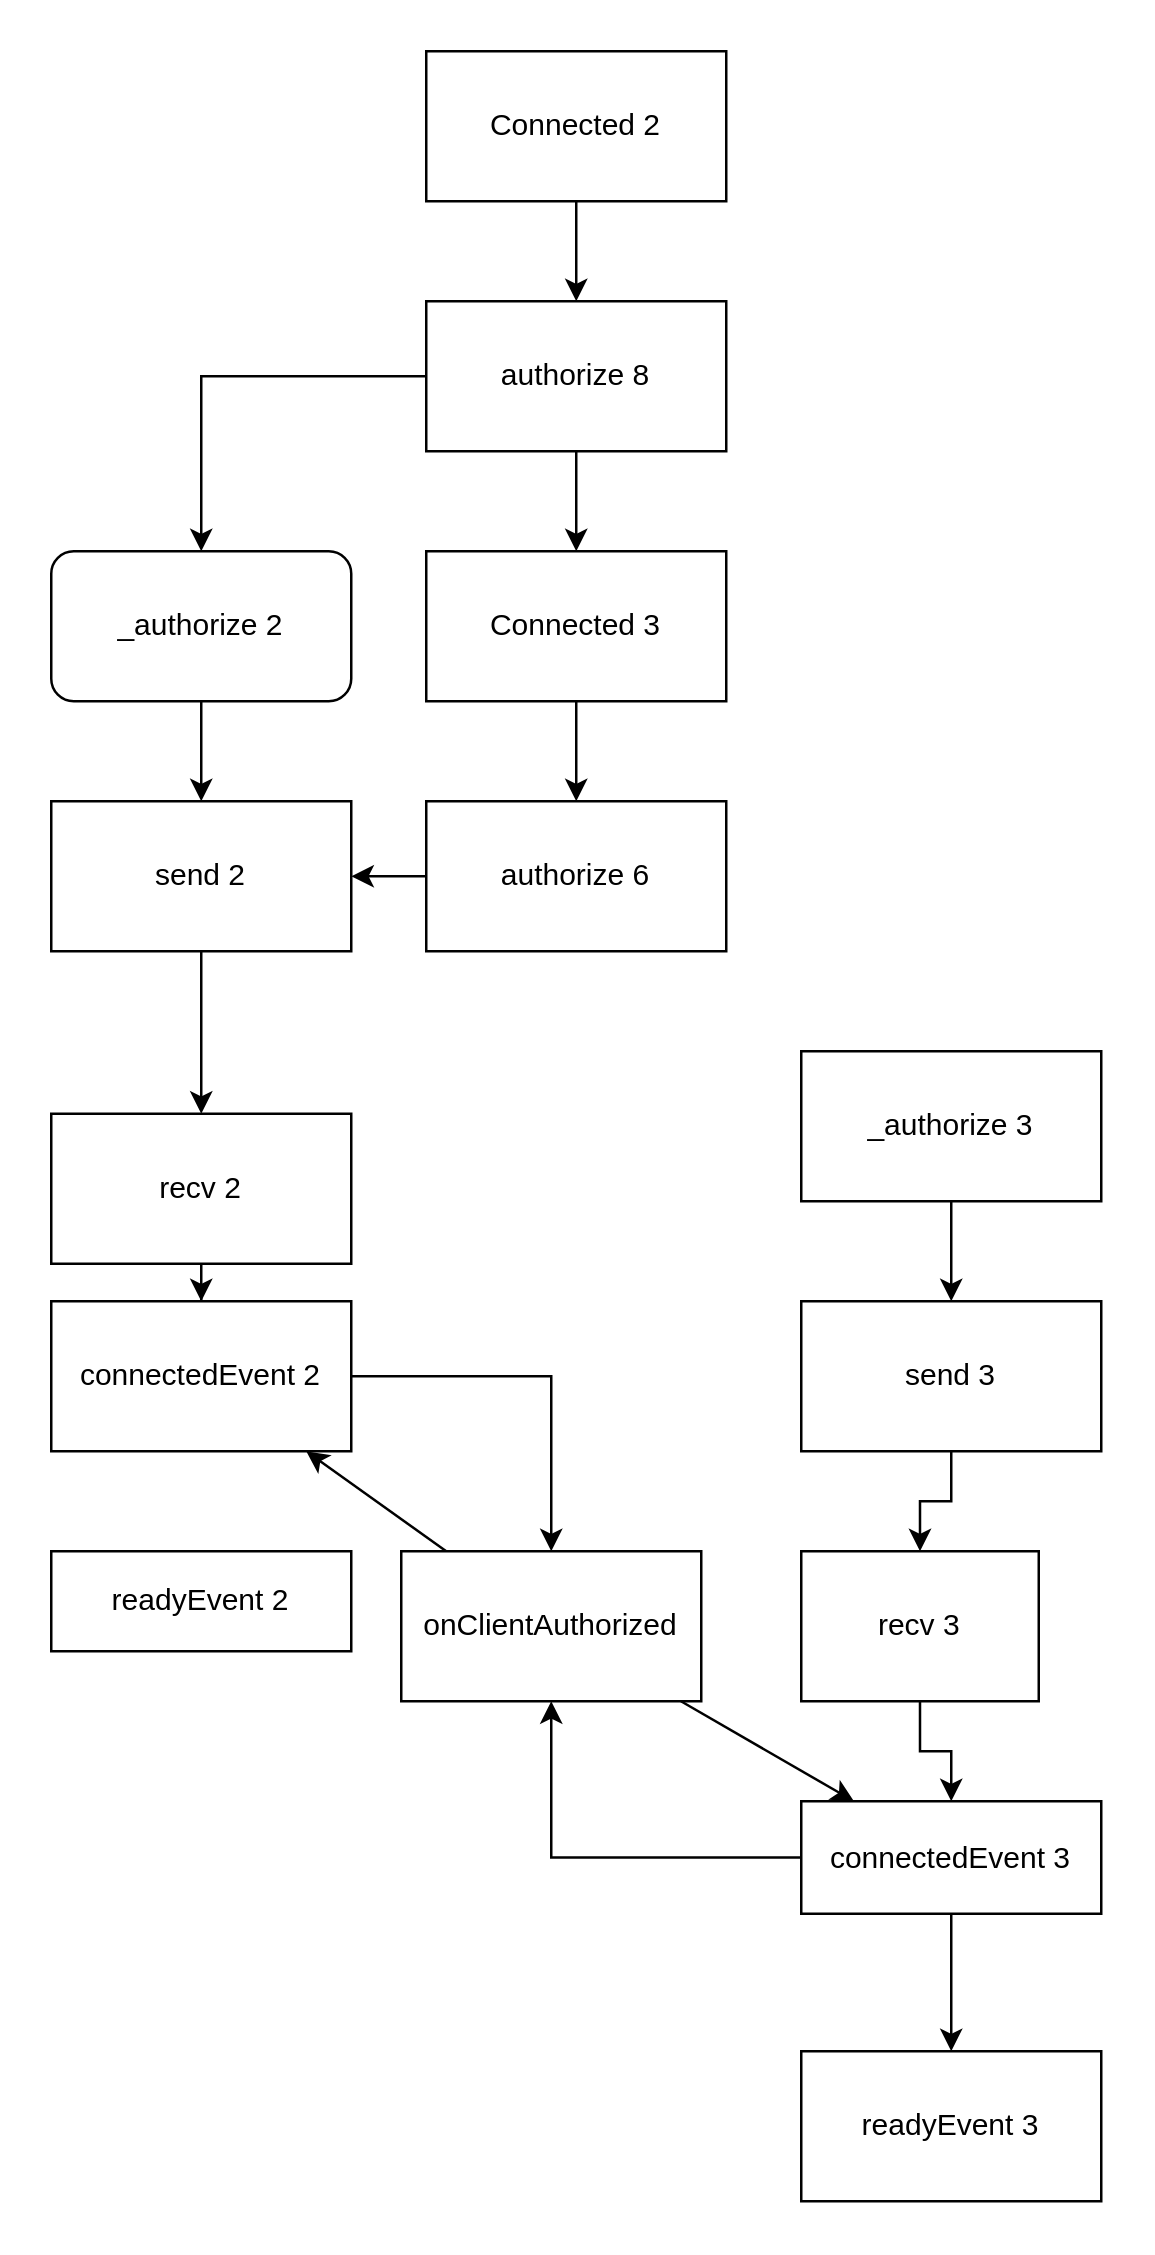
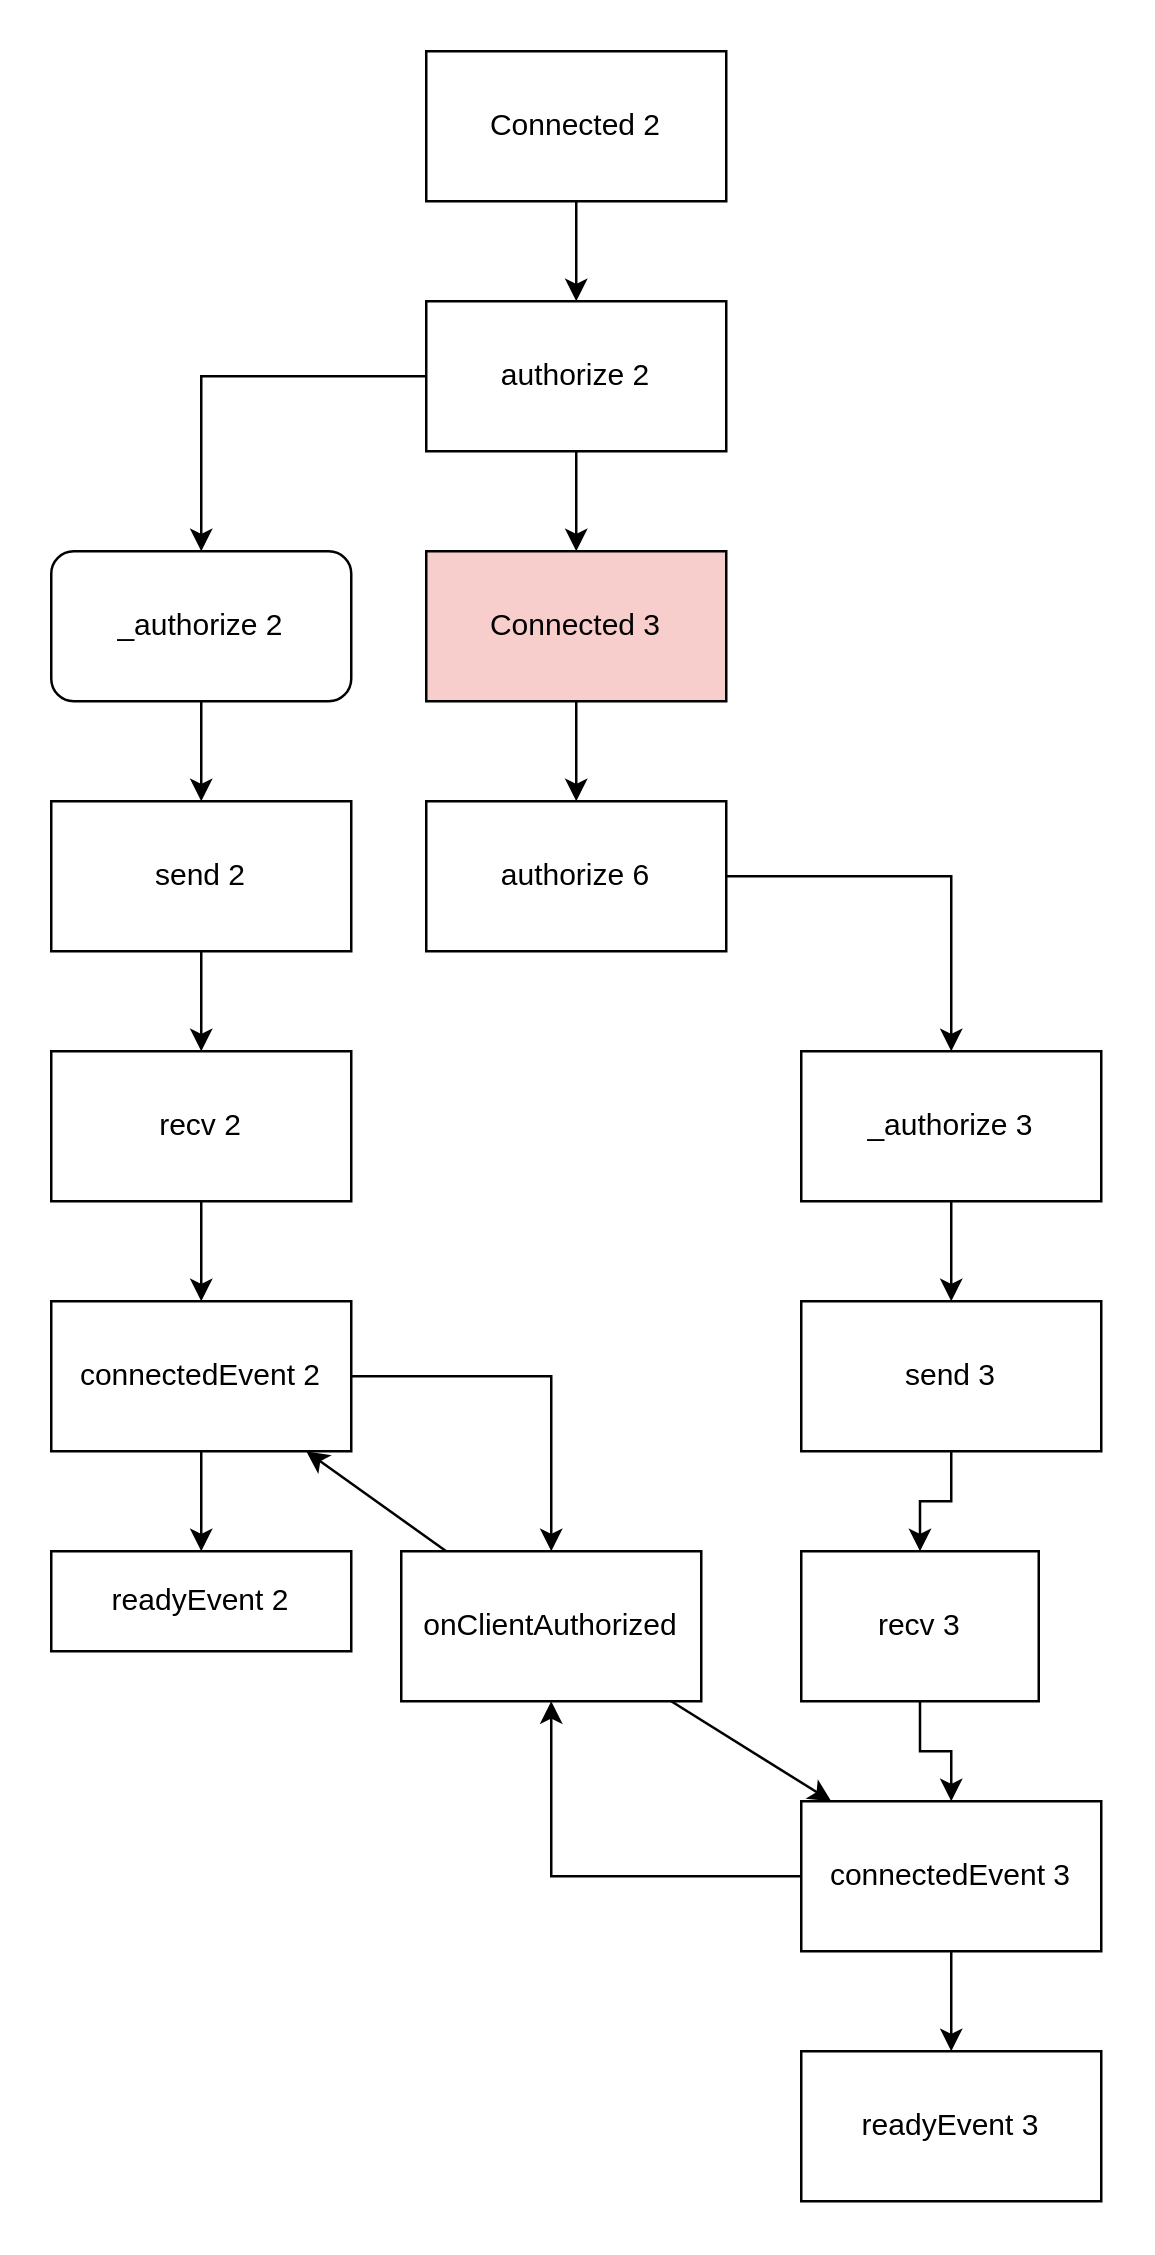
(576, 376) -> (576, 376)
(576, 626) -> (576, 626)
(380, 876) -> (918, 876)
(201, 1189) -> (201, 1126)
none -> (201, 1493)
(951, 1858) -> (951, 1876)
